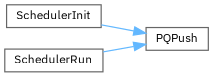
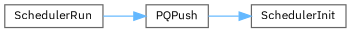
(118, 28) -> (224, 16)
